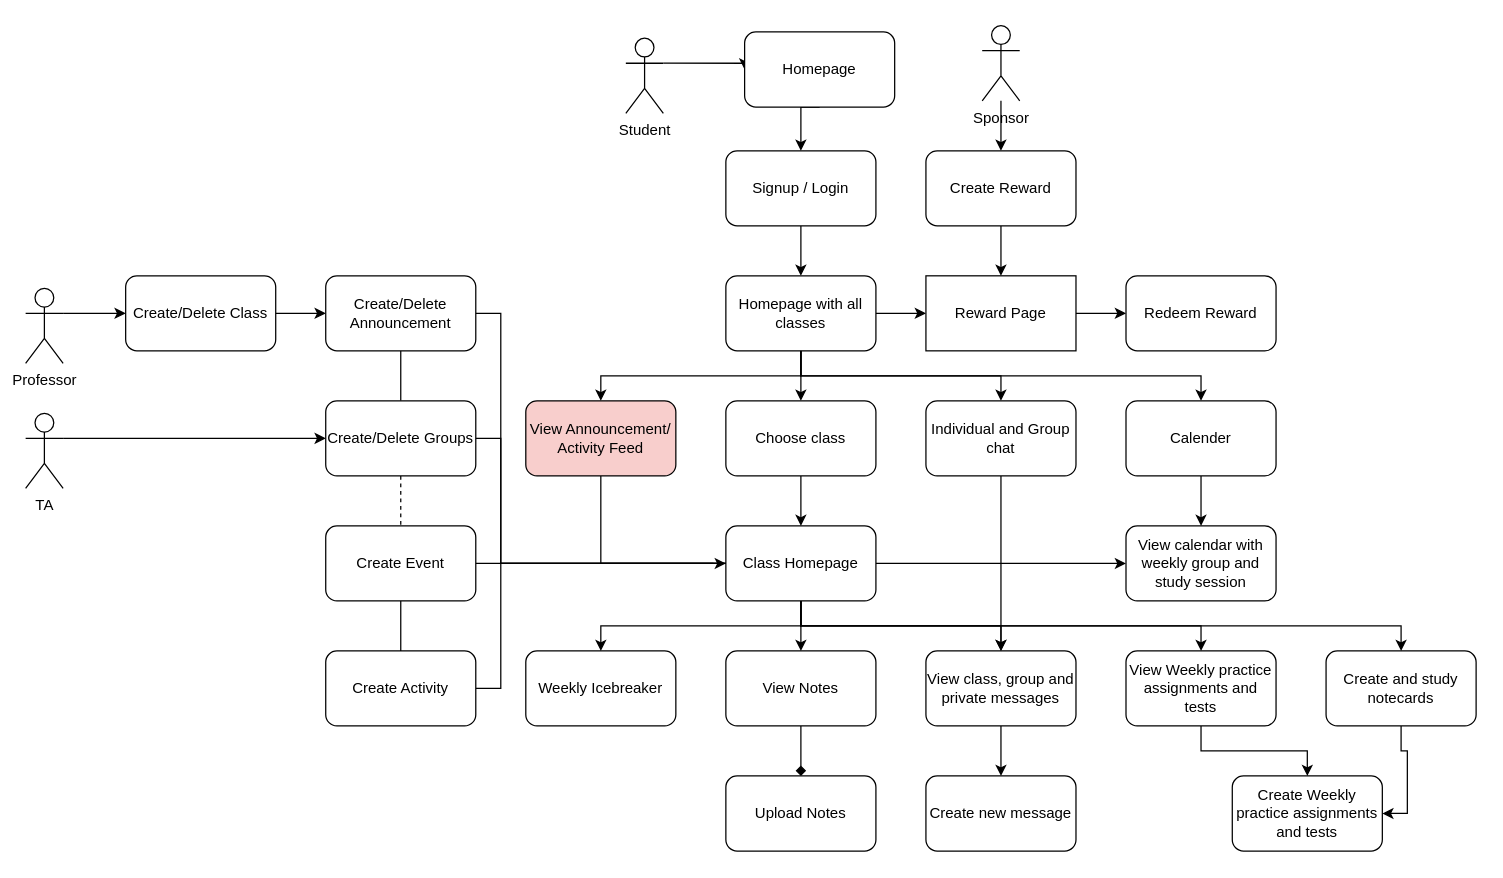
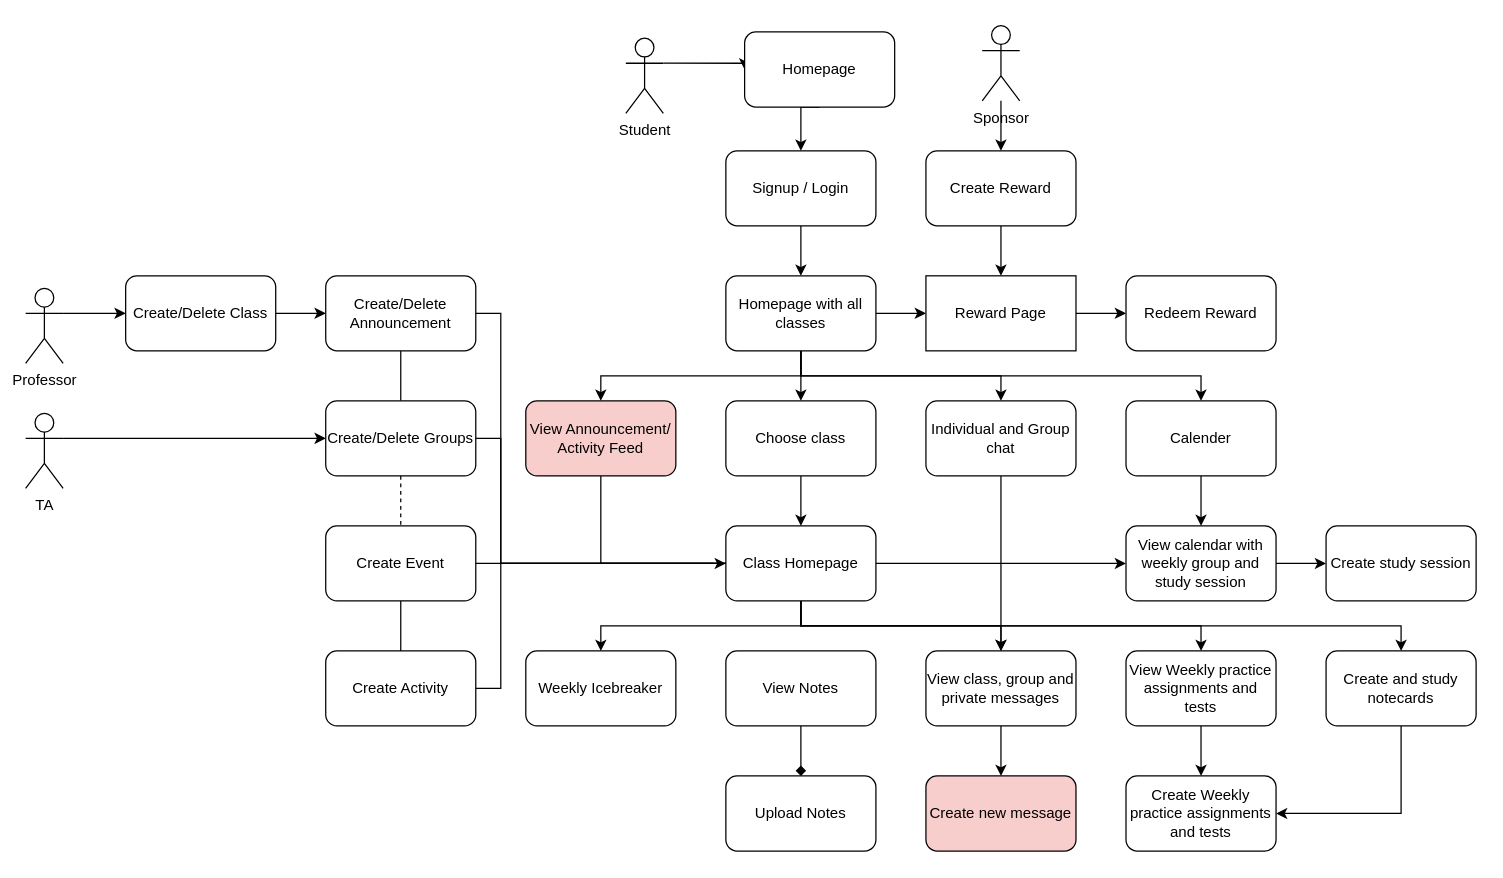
none -> (1297, 563)
none -> (1401, 563)
(801, 635) -> none
(1001, 813) -> (1001, 813)
(1307, 813) -> (1201, 813)
